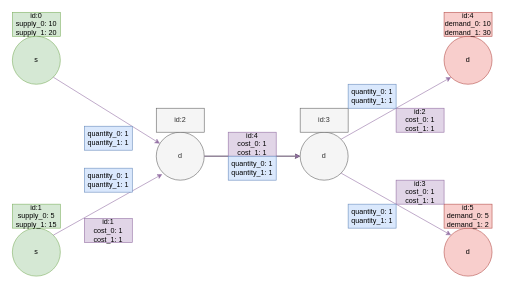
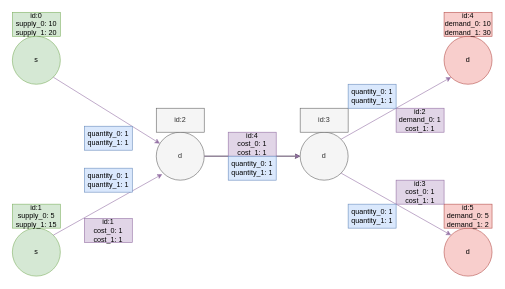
(420, 120) -> (420, 120)
